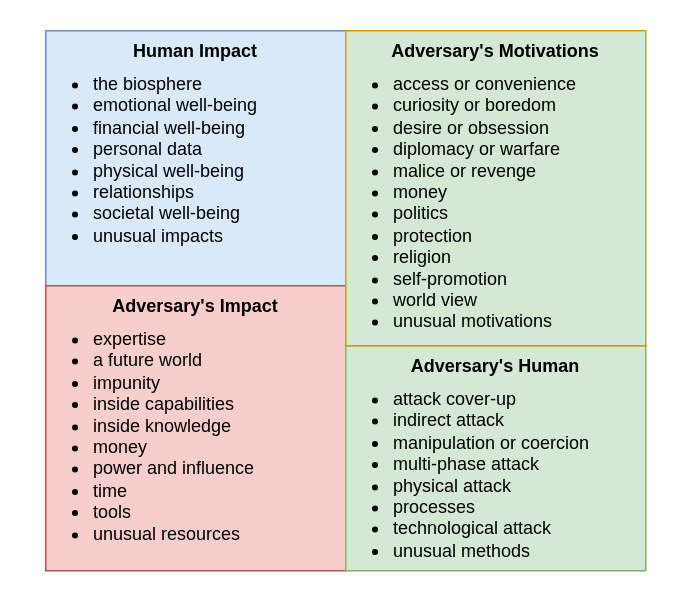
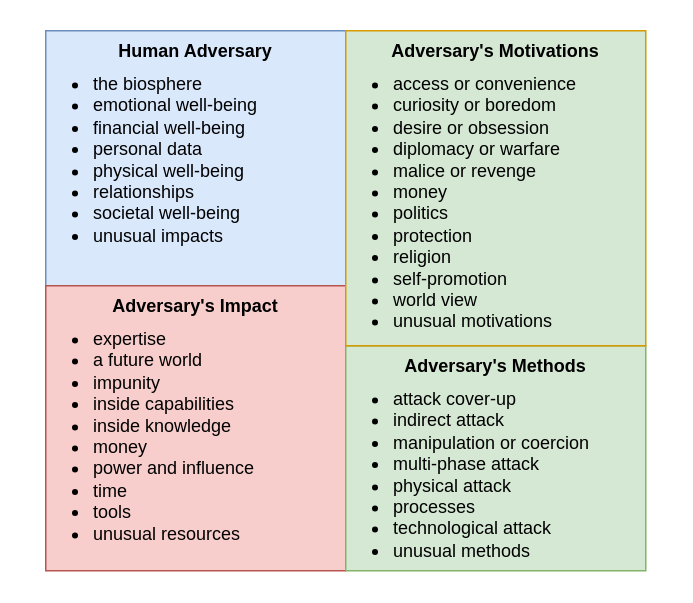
(196, 52) -> (196, 52)
(496, 367) -> (496, 367)
